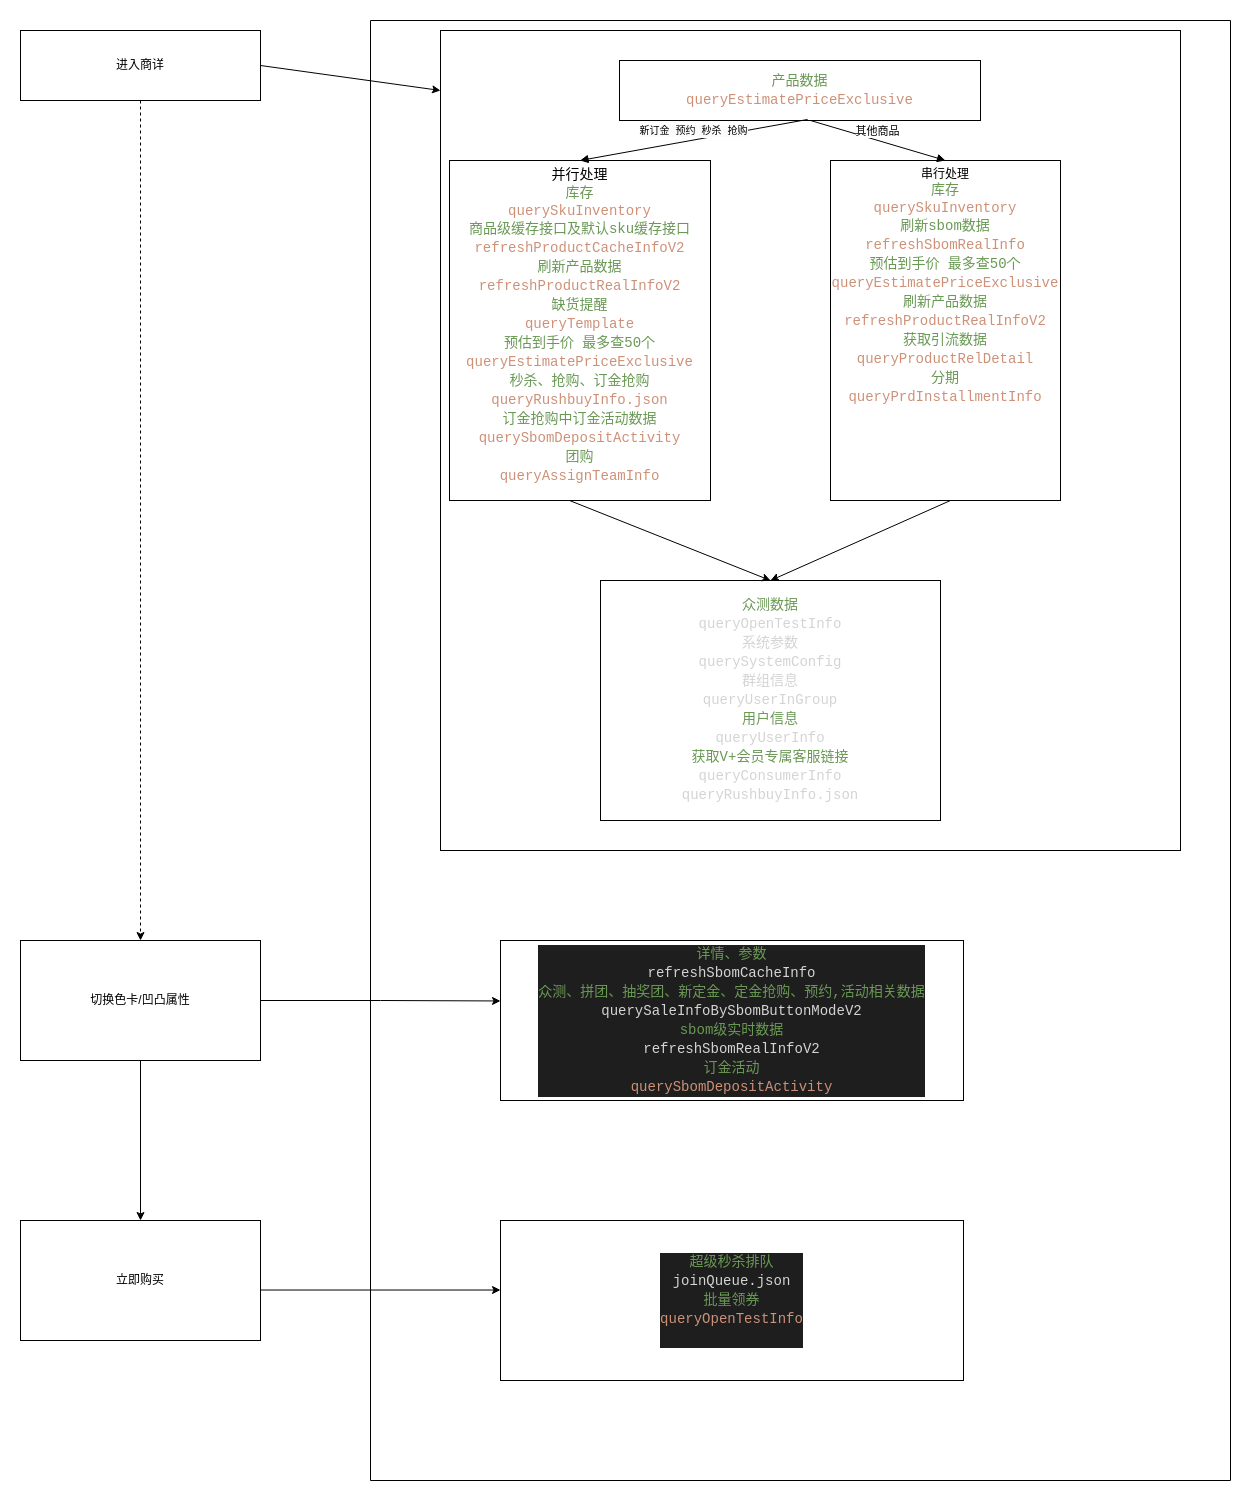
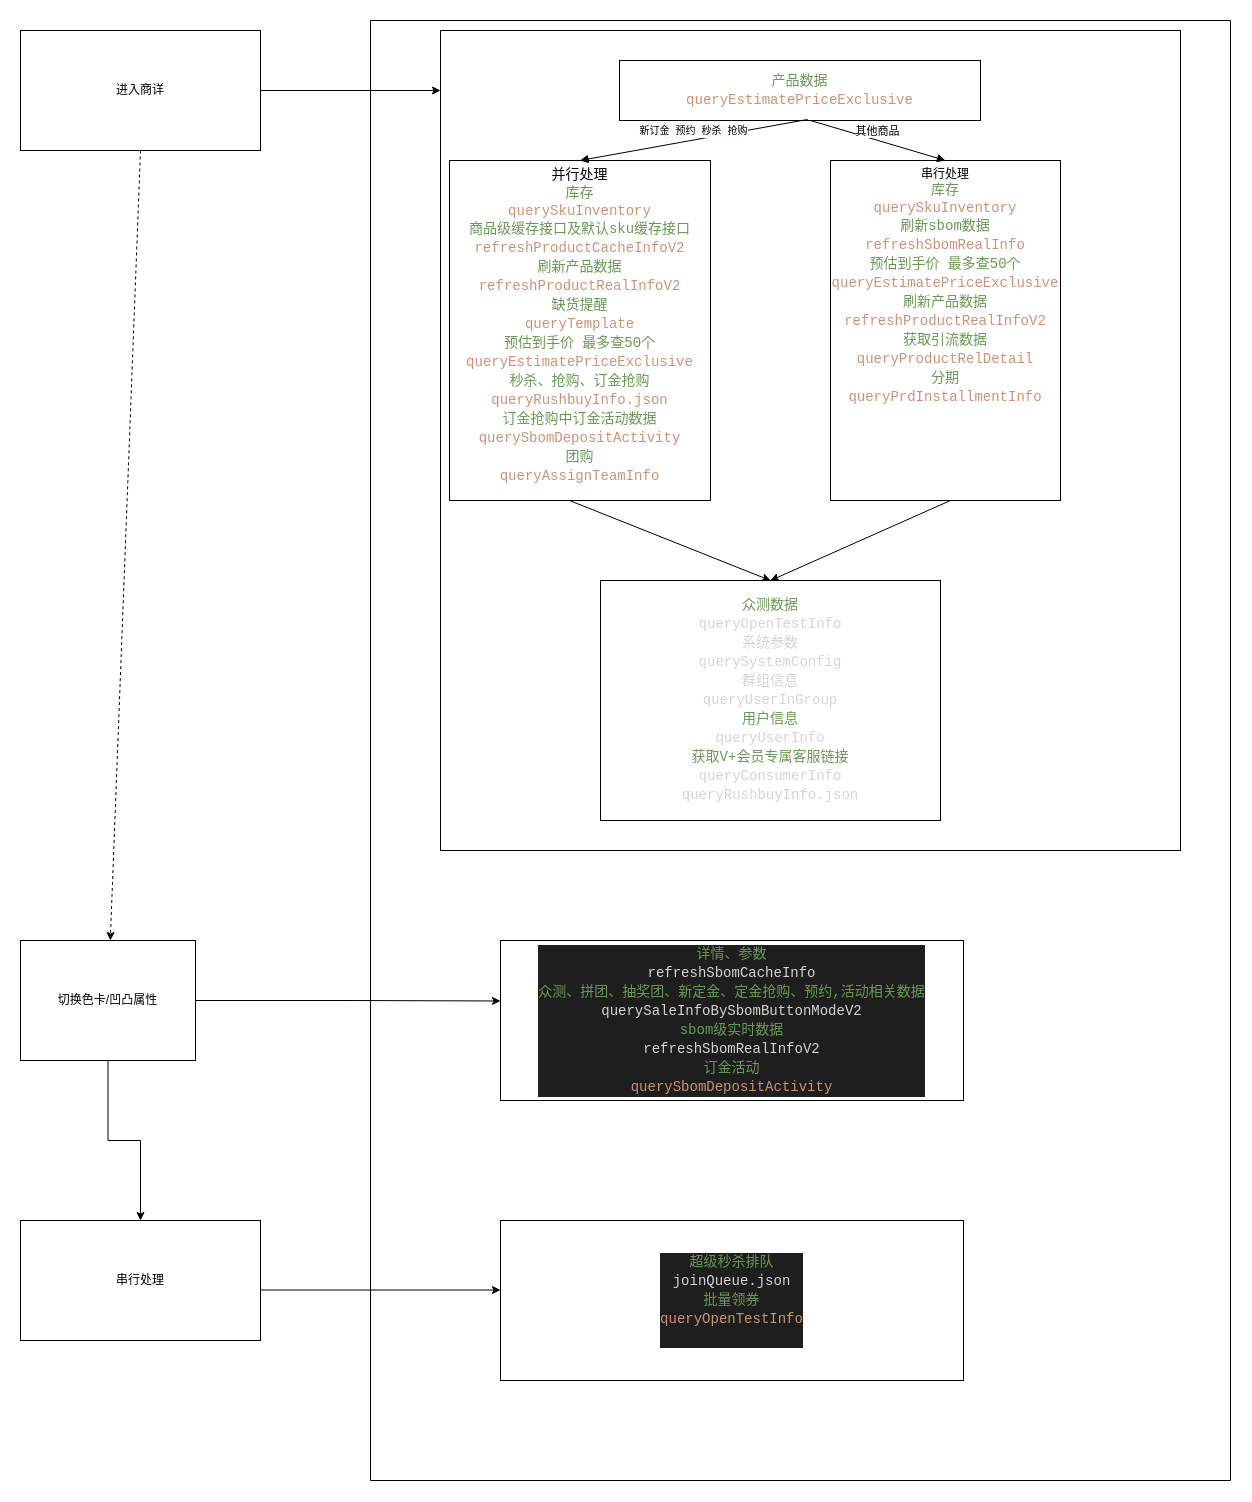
(141, 66) -> (141, 91)
(141, 1001) -> (108, 1001)
(141, 1281) -> (141, 1281)
